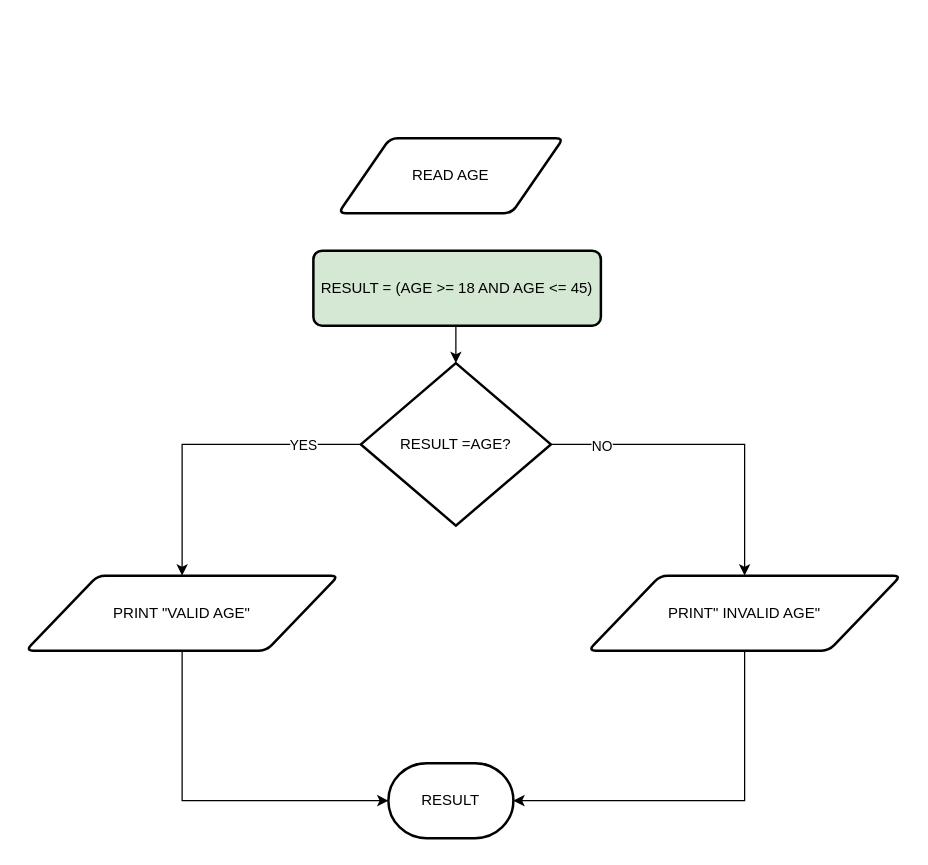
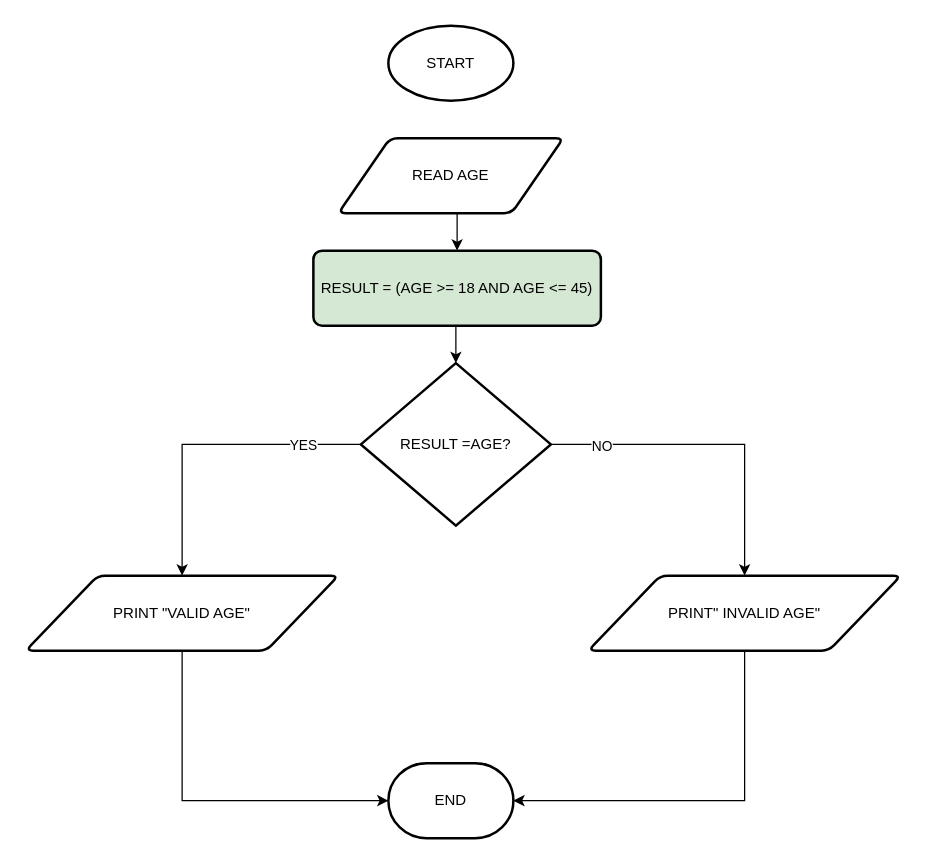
none -> (451, 63)
none -> (457, 226)
(451, 801) -> (451, 801)
